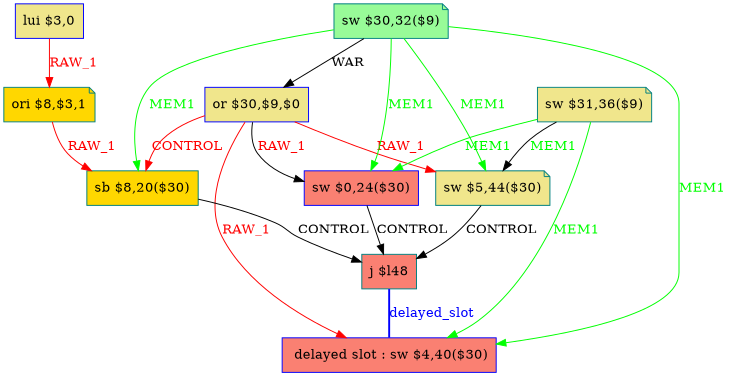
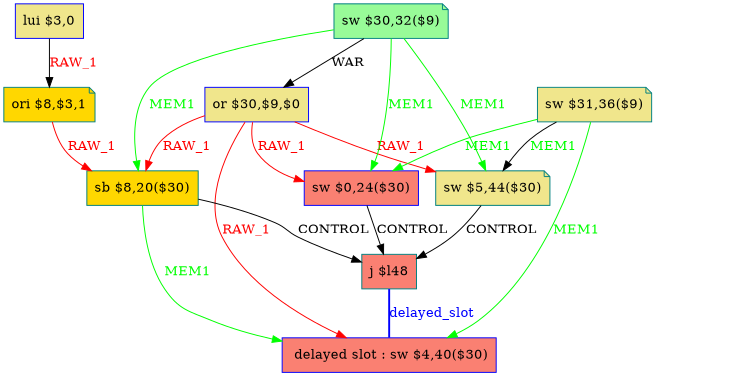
(49, 58) -> (49, 58)
(187, 146) -> (187, 146)
(262, 158) -> (262, 158)
(679, 159) -> (176, 302)
